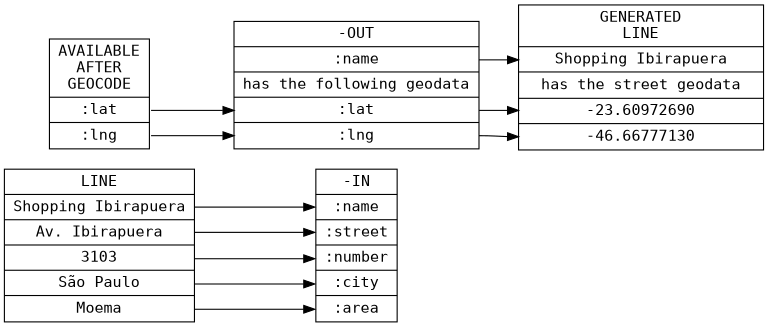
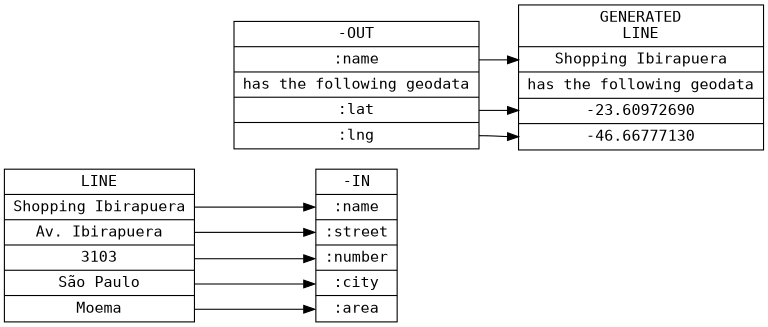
(641, 85) -> (641, 85)
(99, 94) -> none
